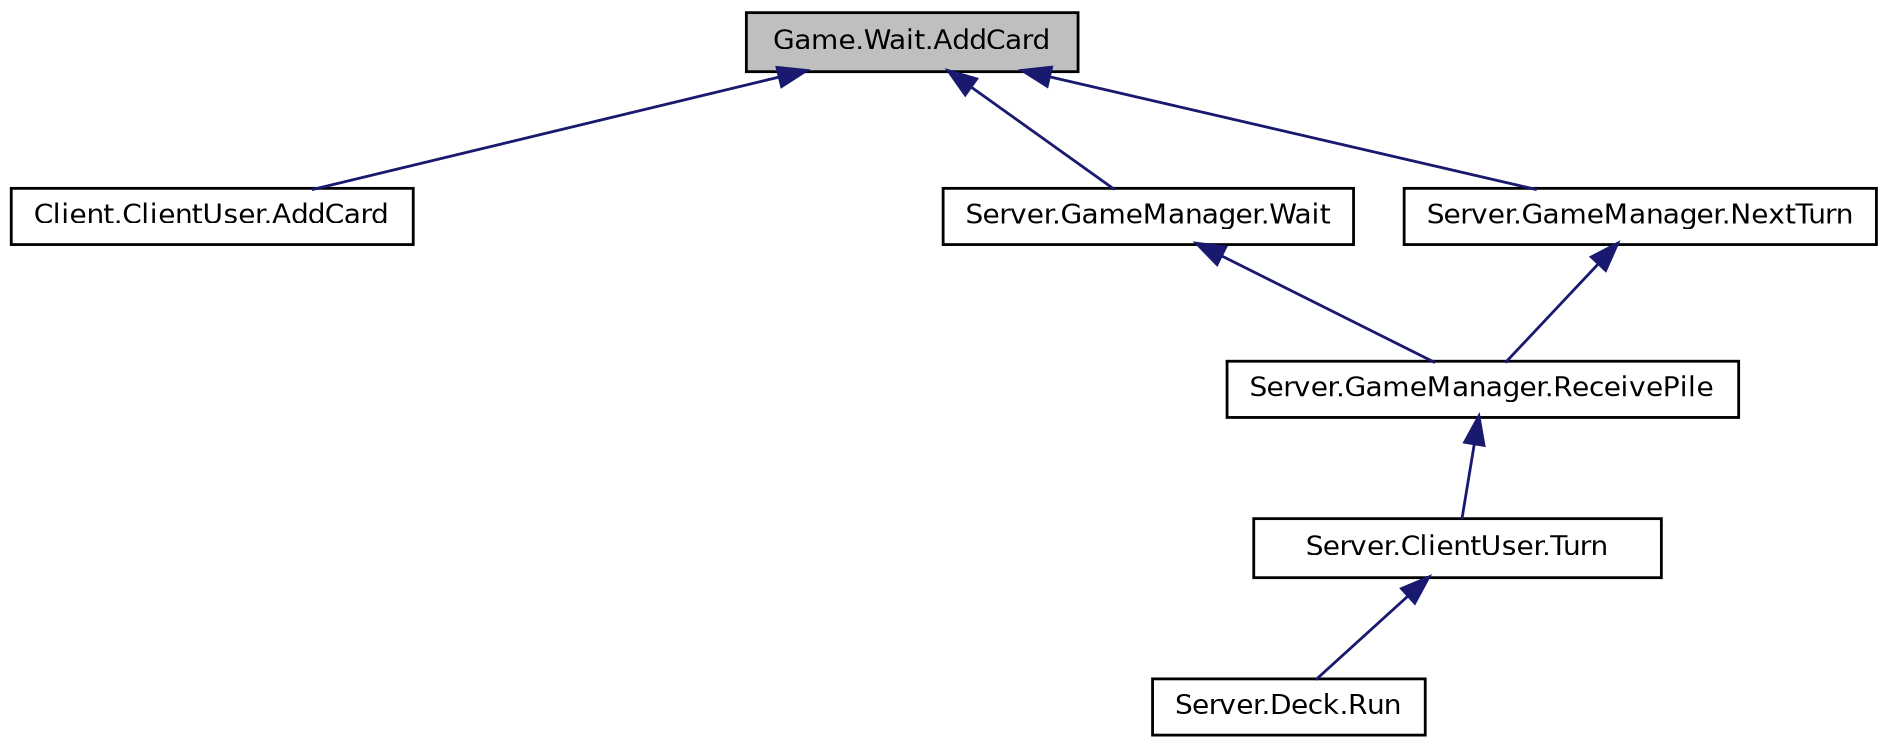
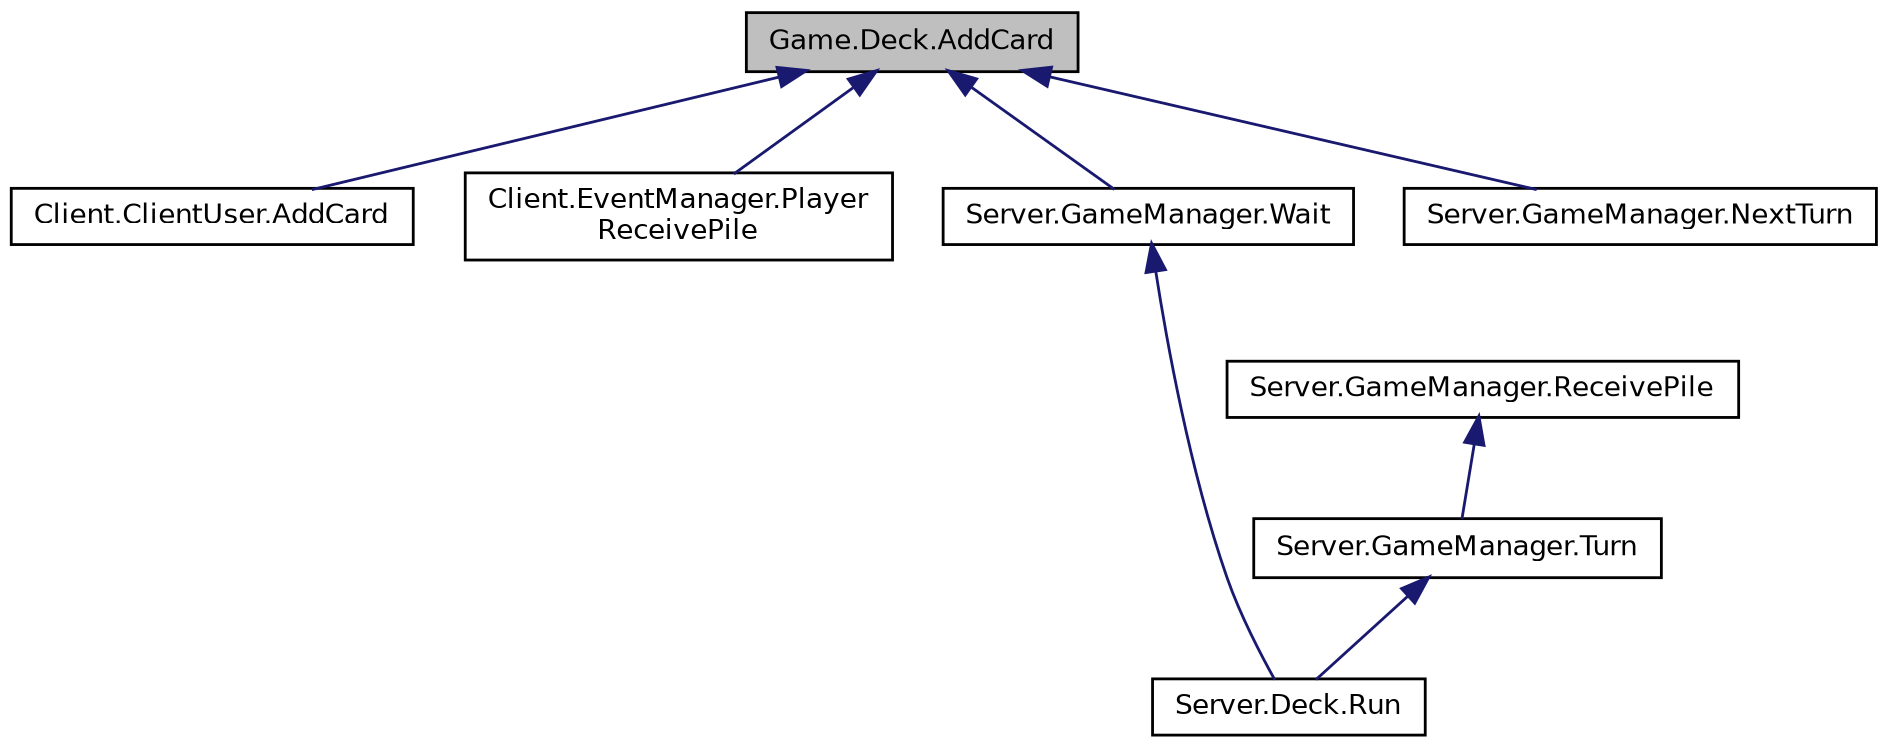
(912, 42) -> (912, 42)
none -> (679, 216)
(1329, 309) -> (1198, 481)
(1552, 313) -> none
(1458, 548) -> (1458, 548)
